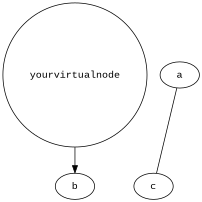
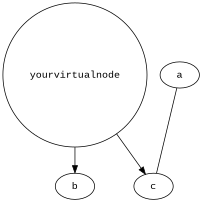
none -> (129, 151)
